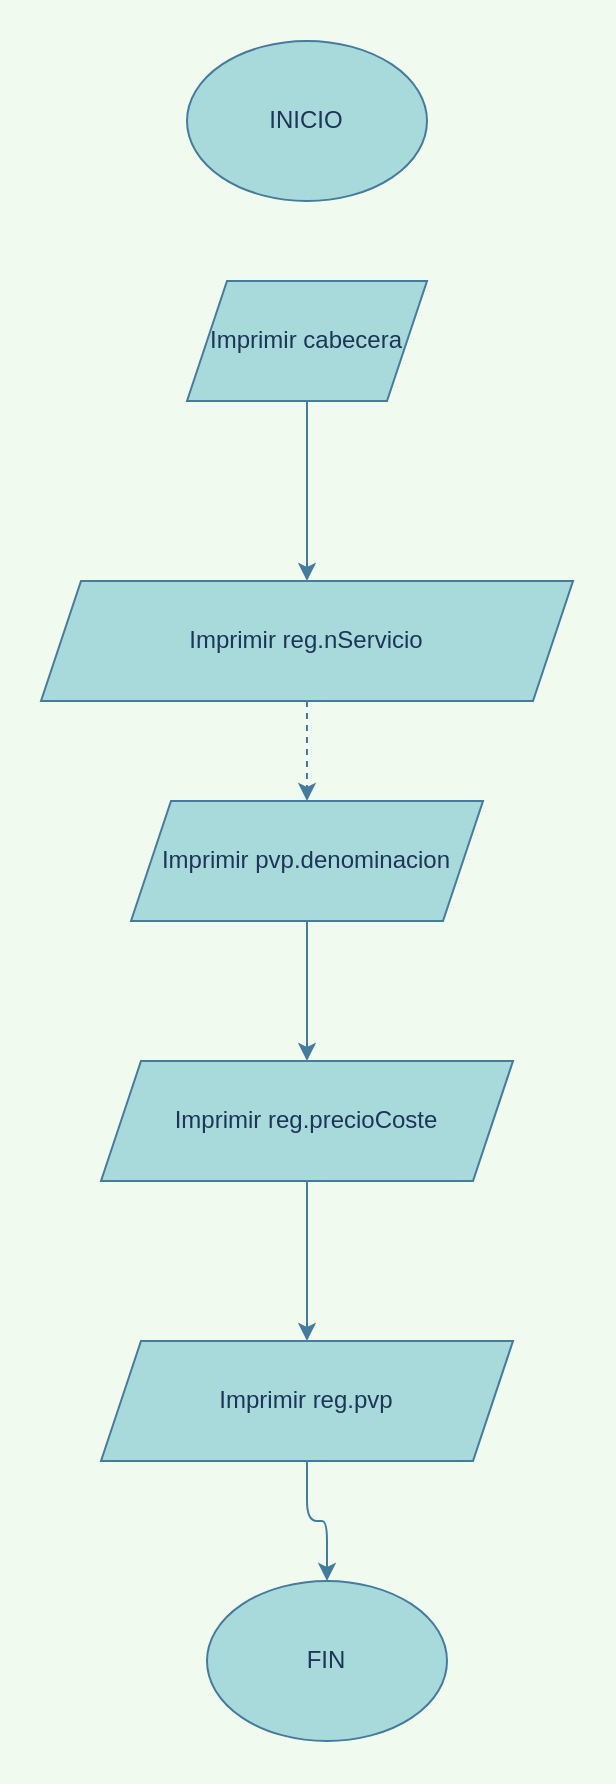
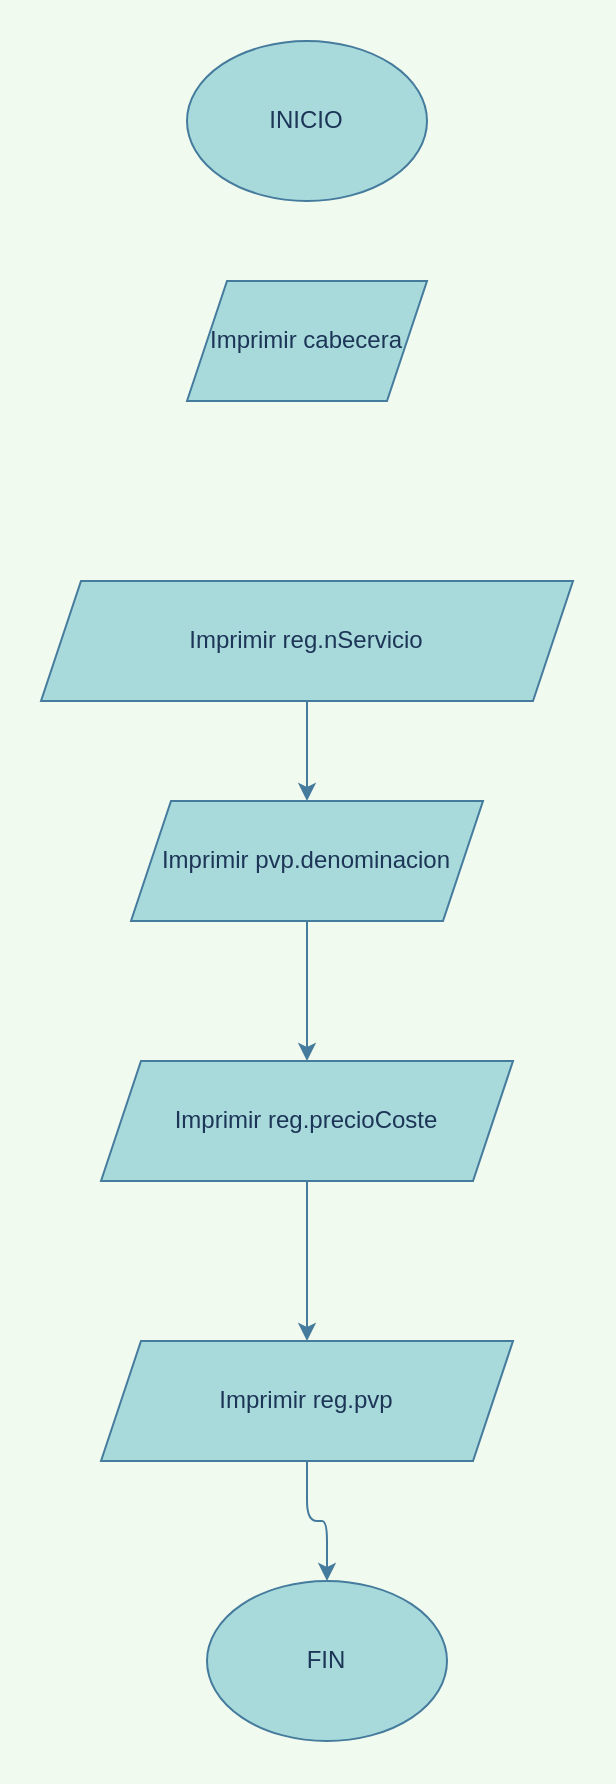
(307, 484) -> none
(307, 745) -> (307, 745)
